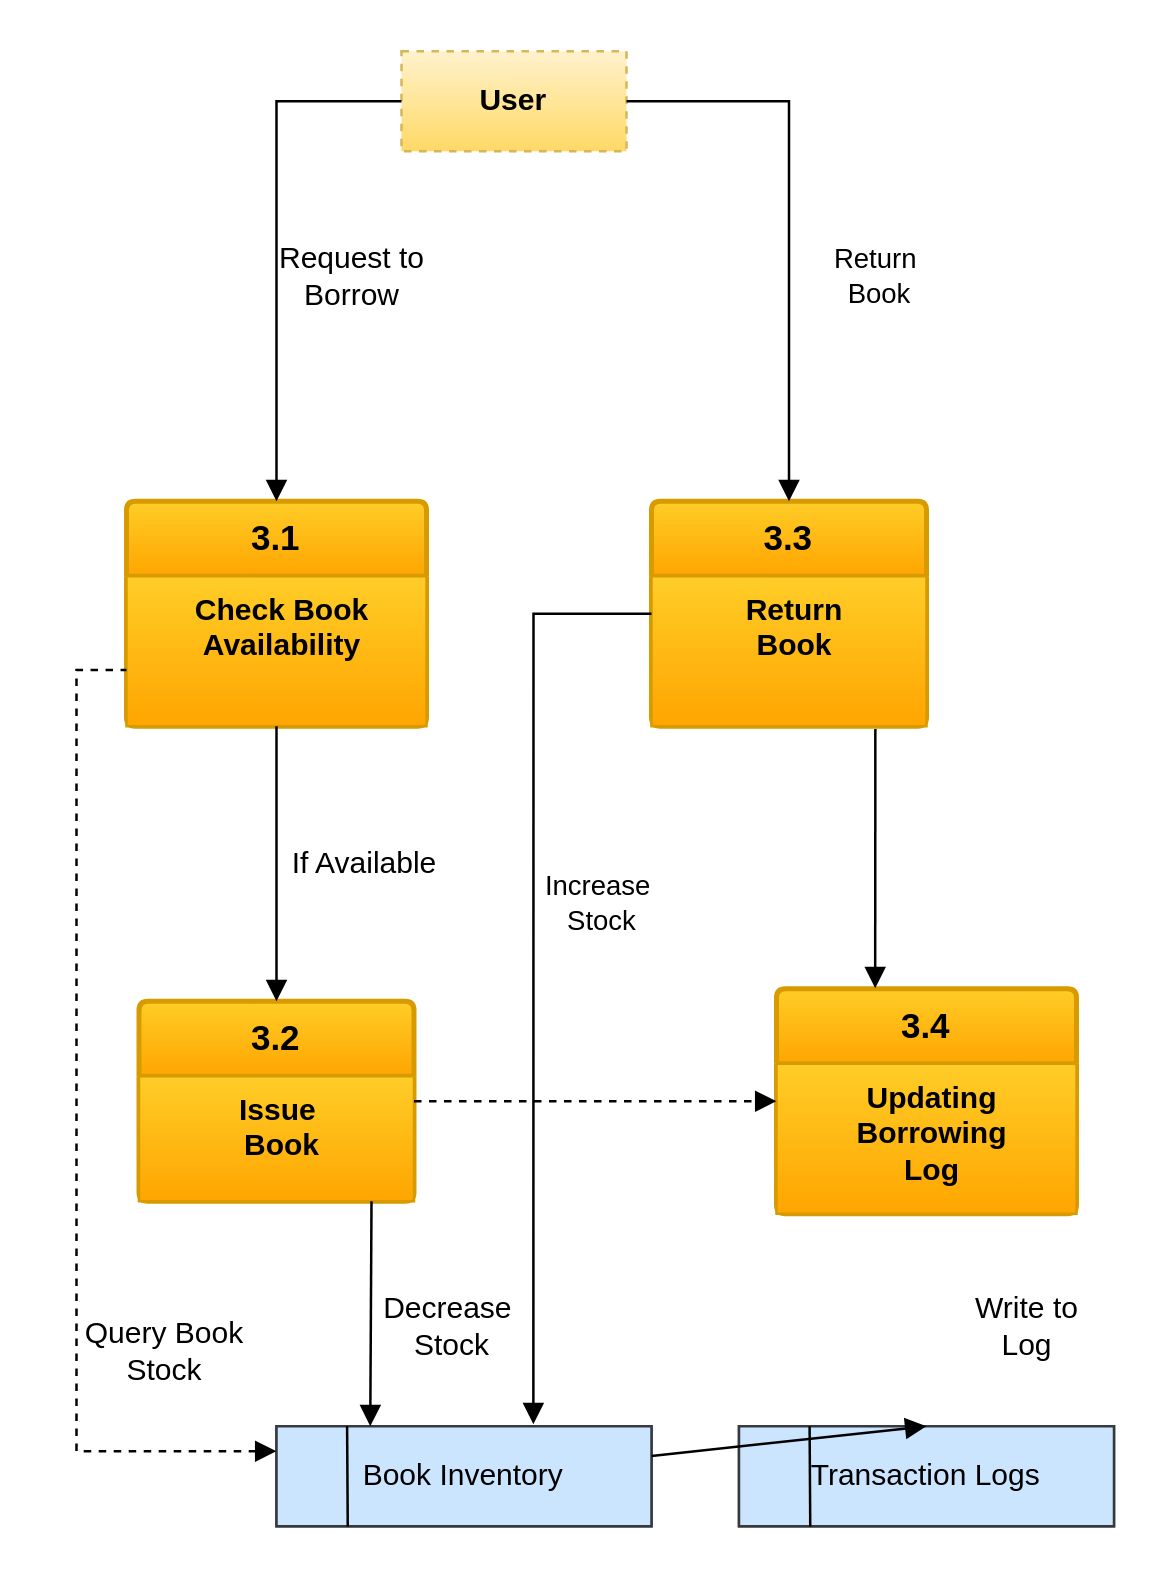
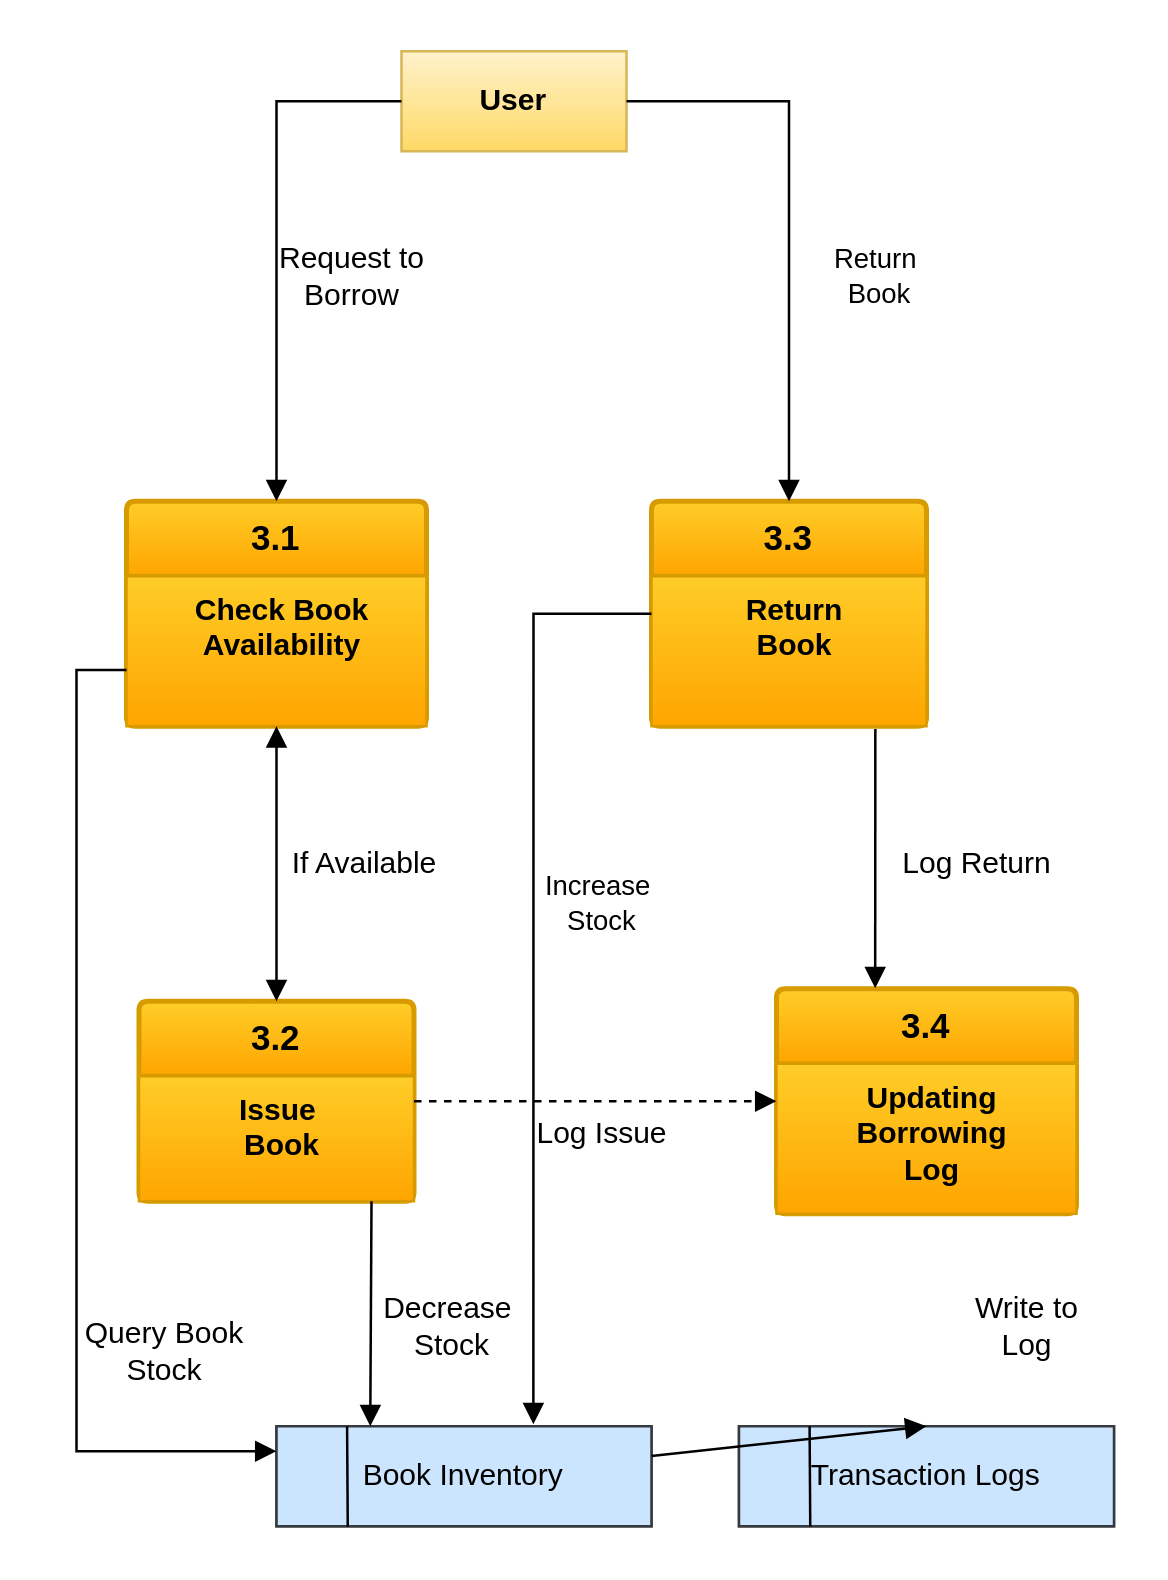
(514, 101) -> (514, 101)
(276, 740) -> (276, 748)
none -> (976, 864)
(76, 1124) -> (76, 1124)
none -> (601, 1134)
